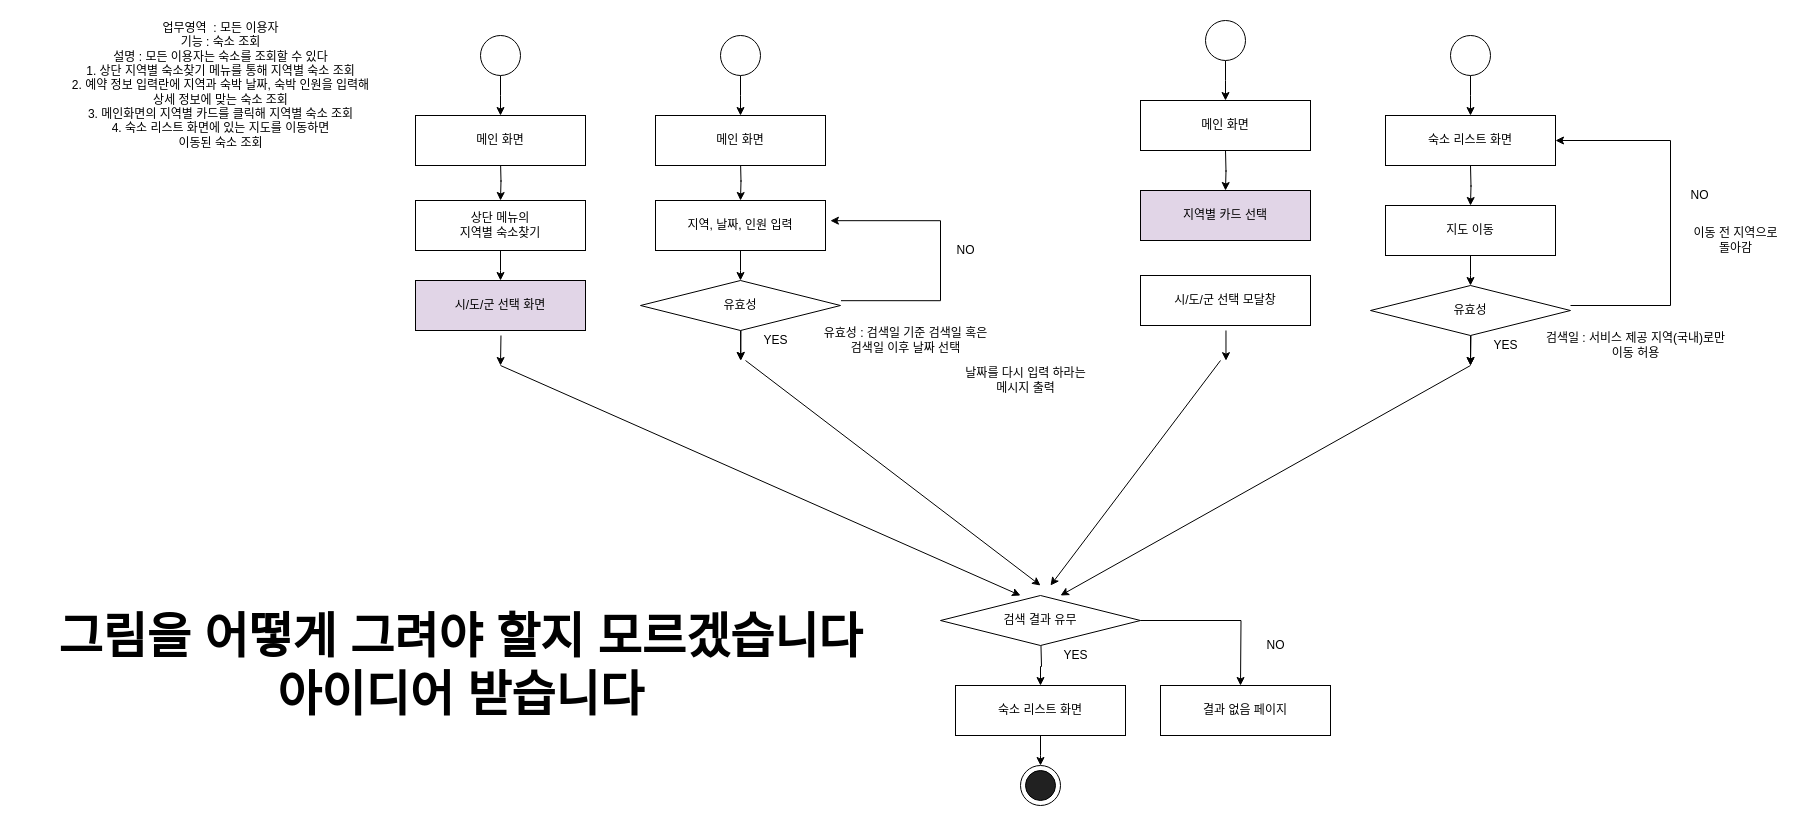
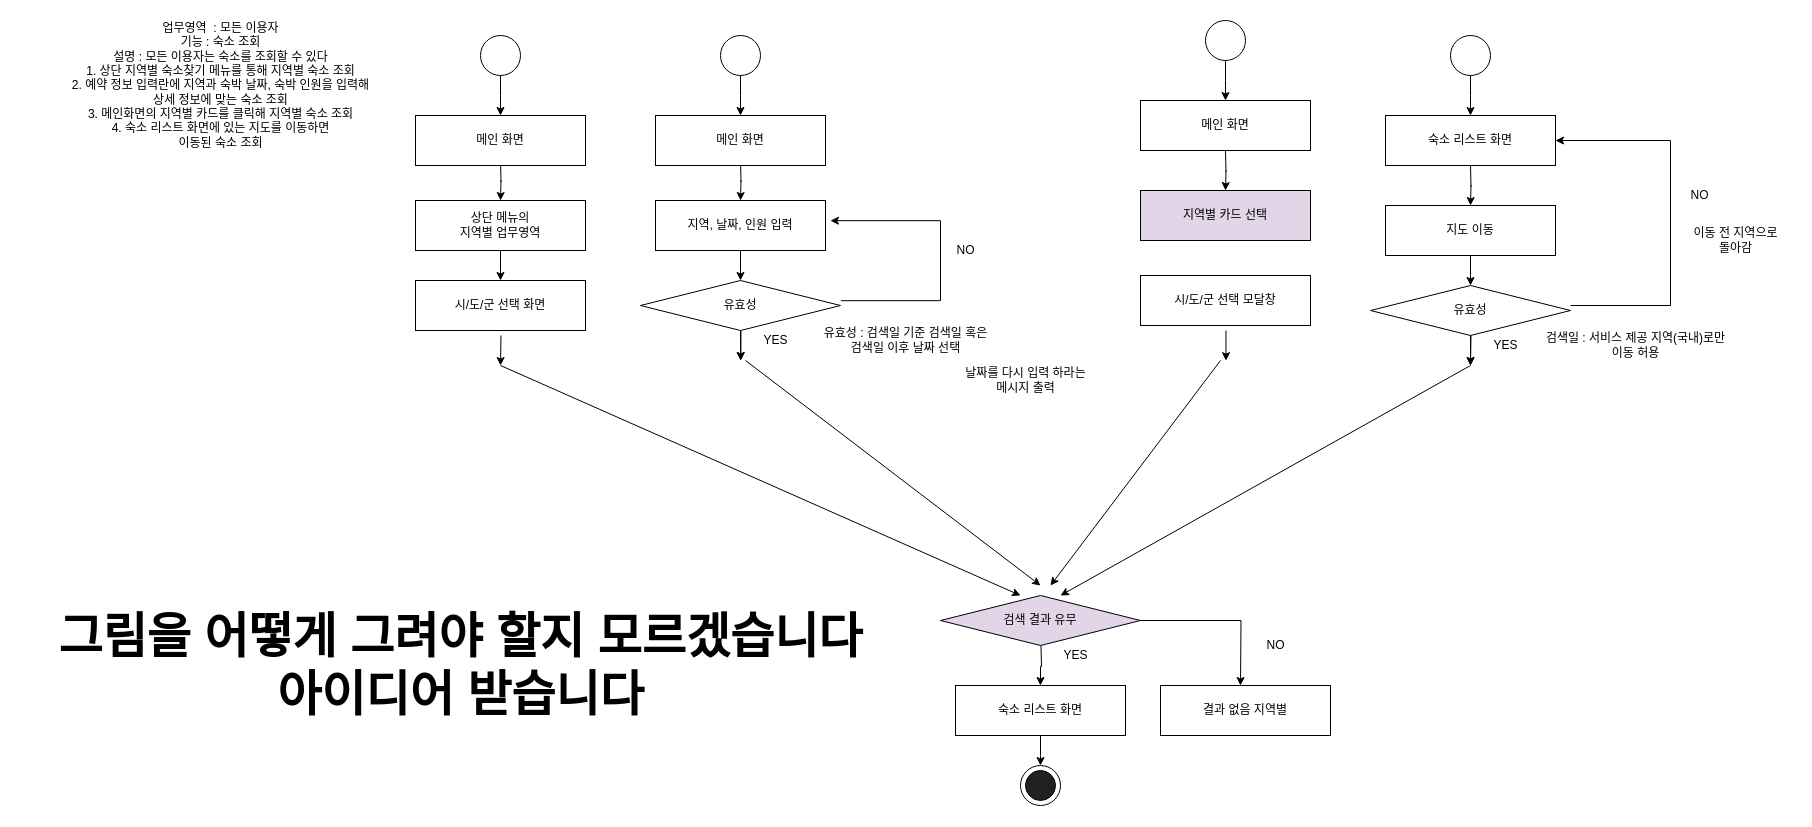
(501, 226) -> (501, 226)
(501, 306) -> (501, 306)
(1041, 621) -> (1041, 621)
(1246, 711) -> (1246, 711)
